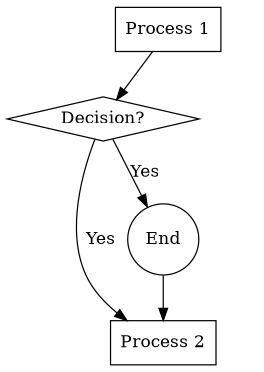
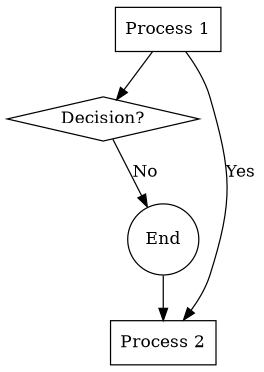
(145, 172) -> (145, 172)
(77, 231) -> (227, 180)
